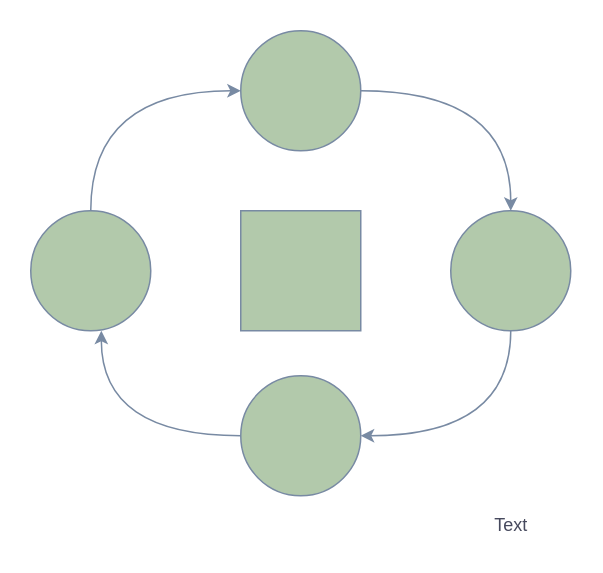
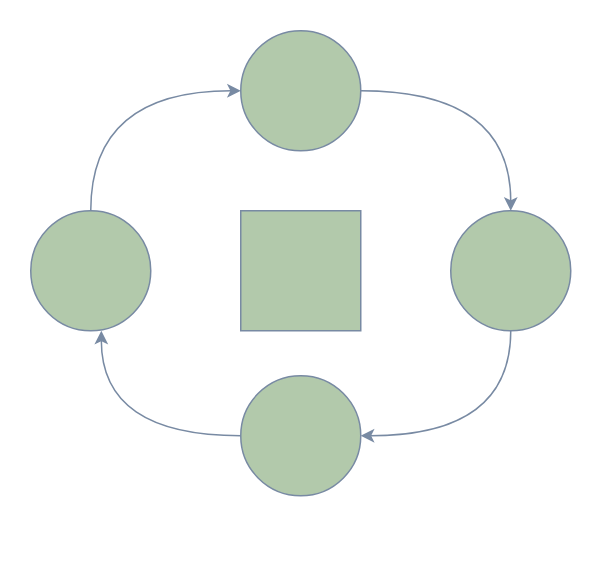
(511, 526) -> none
